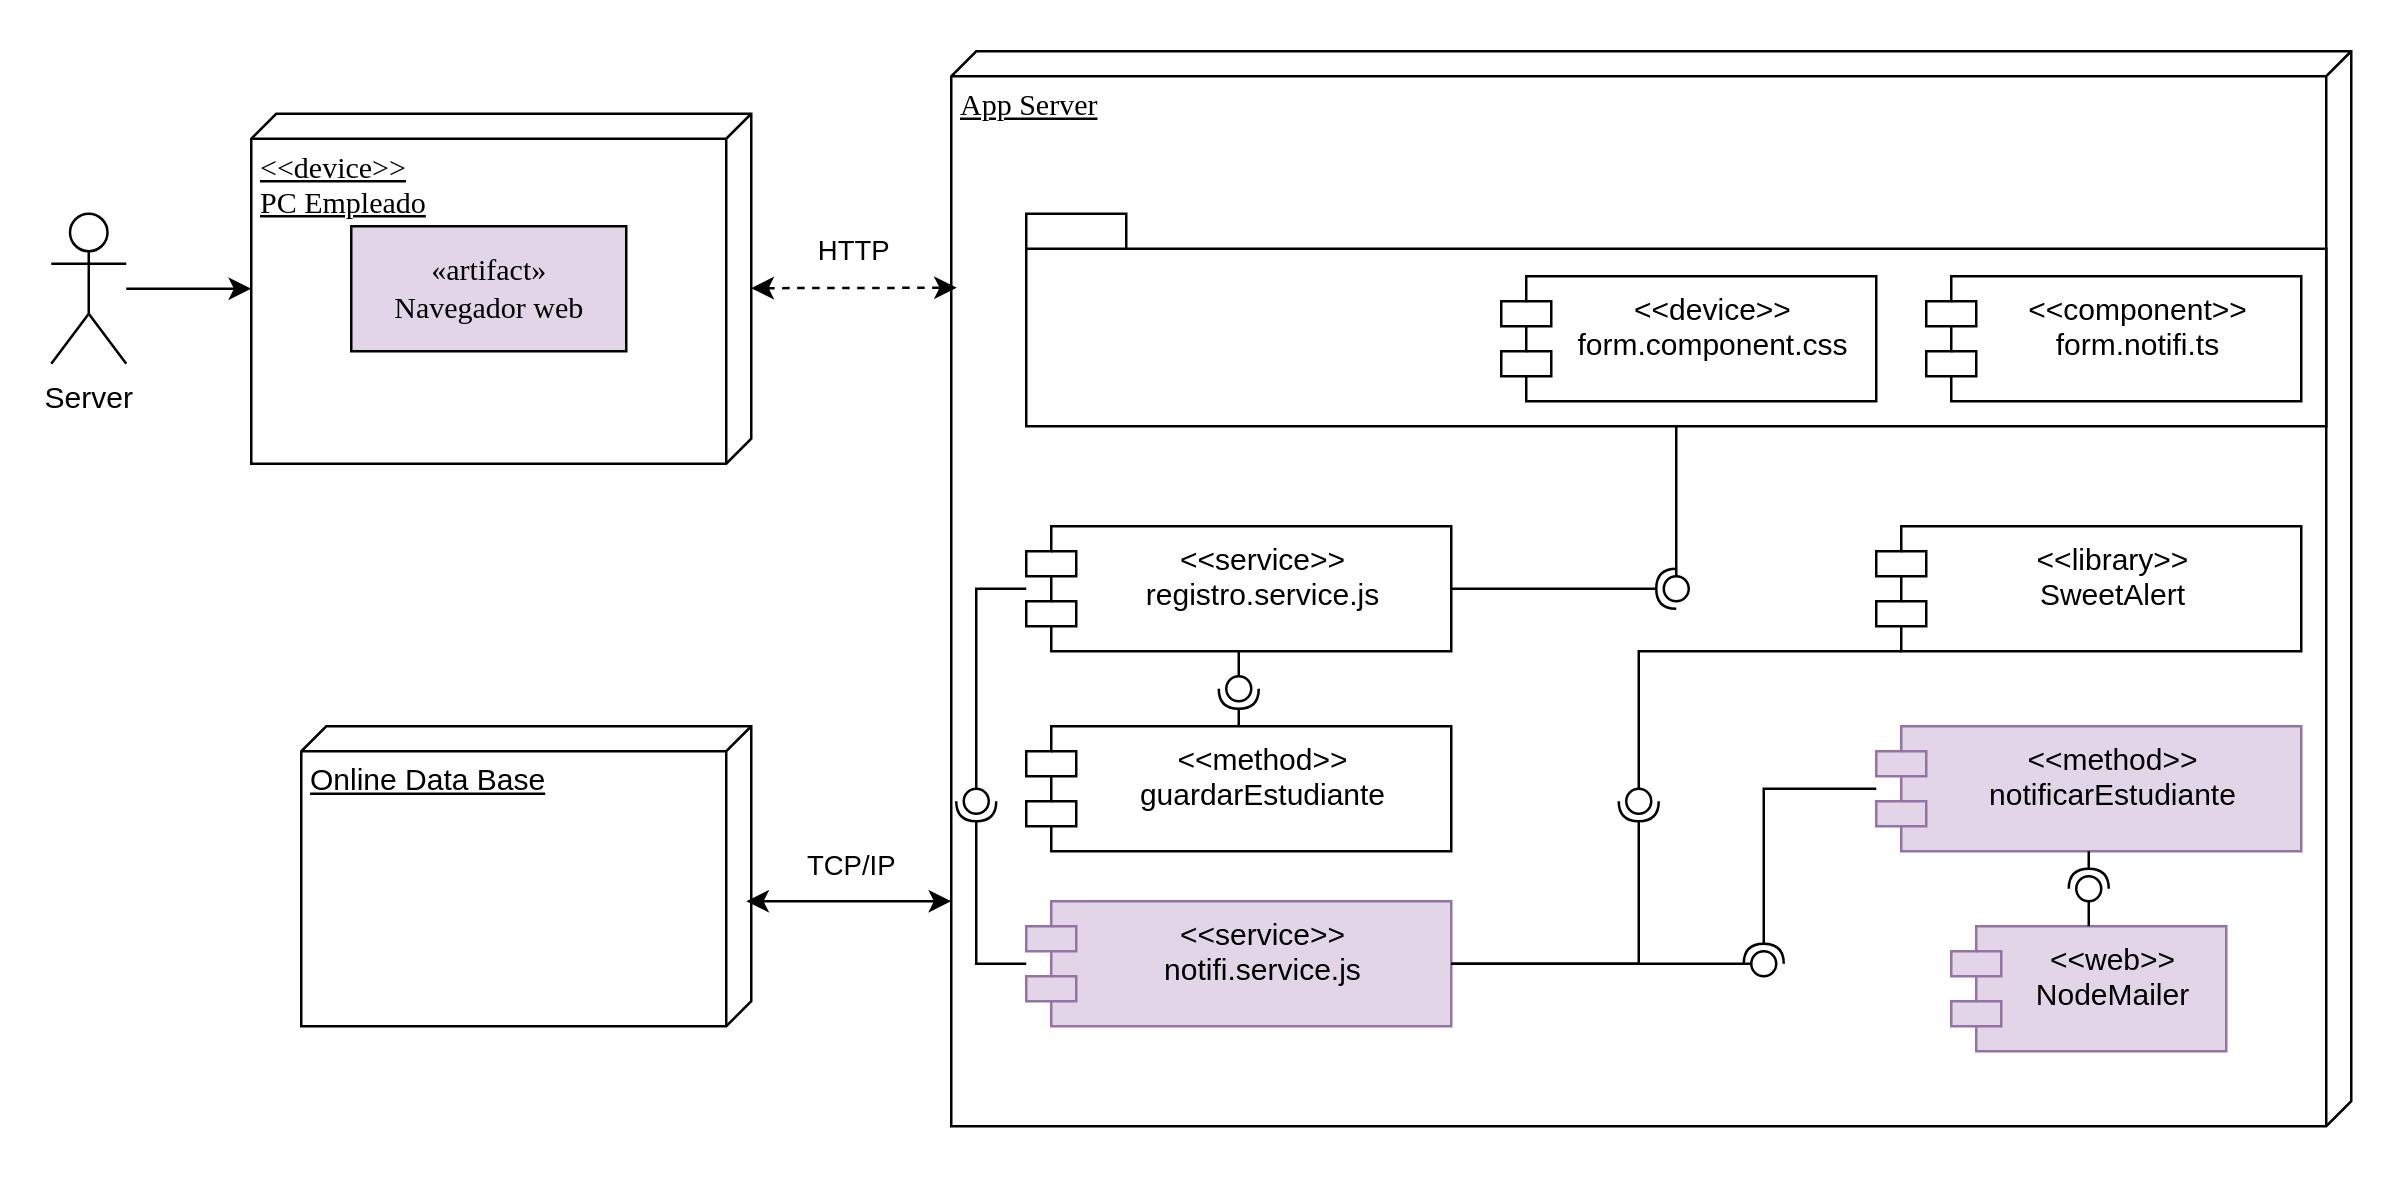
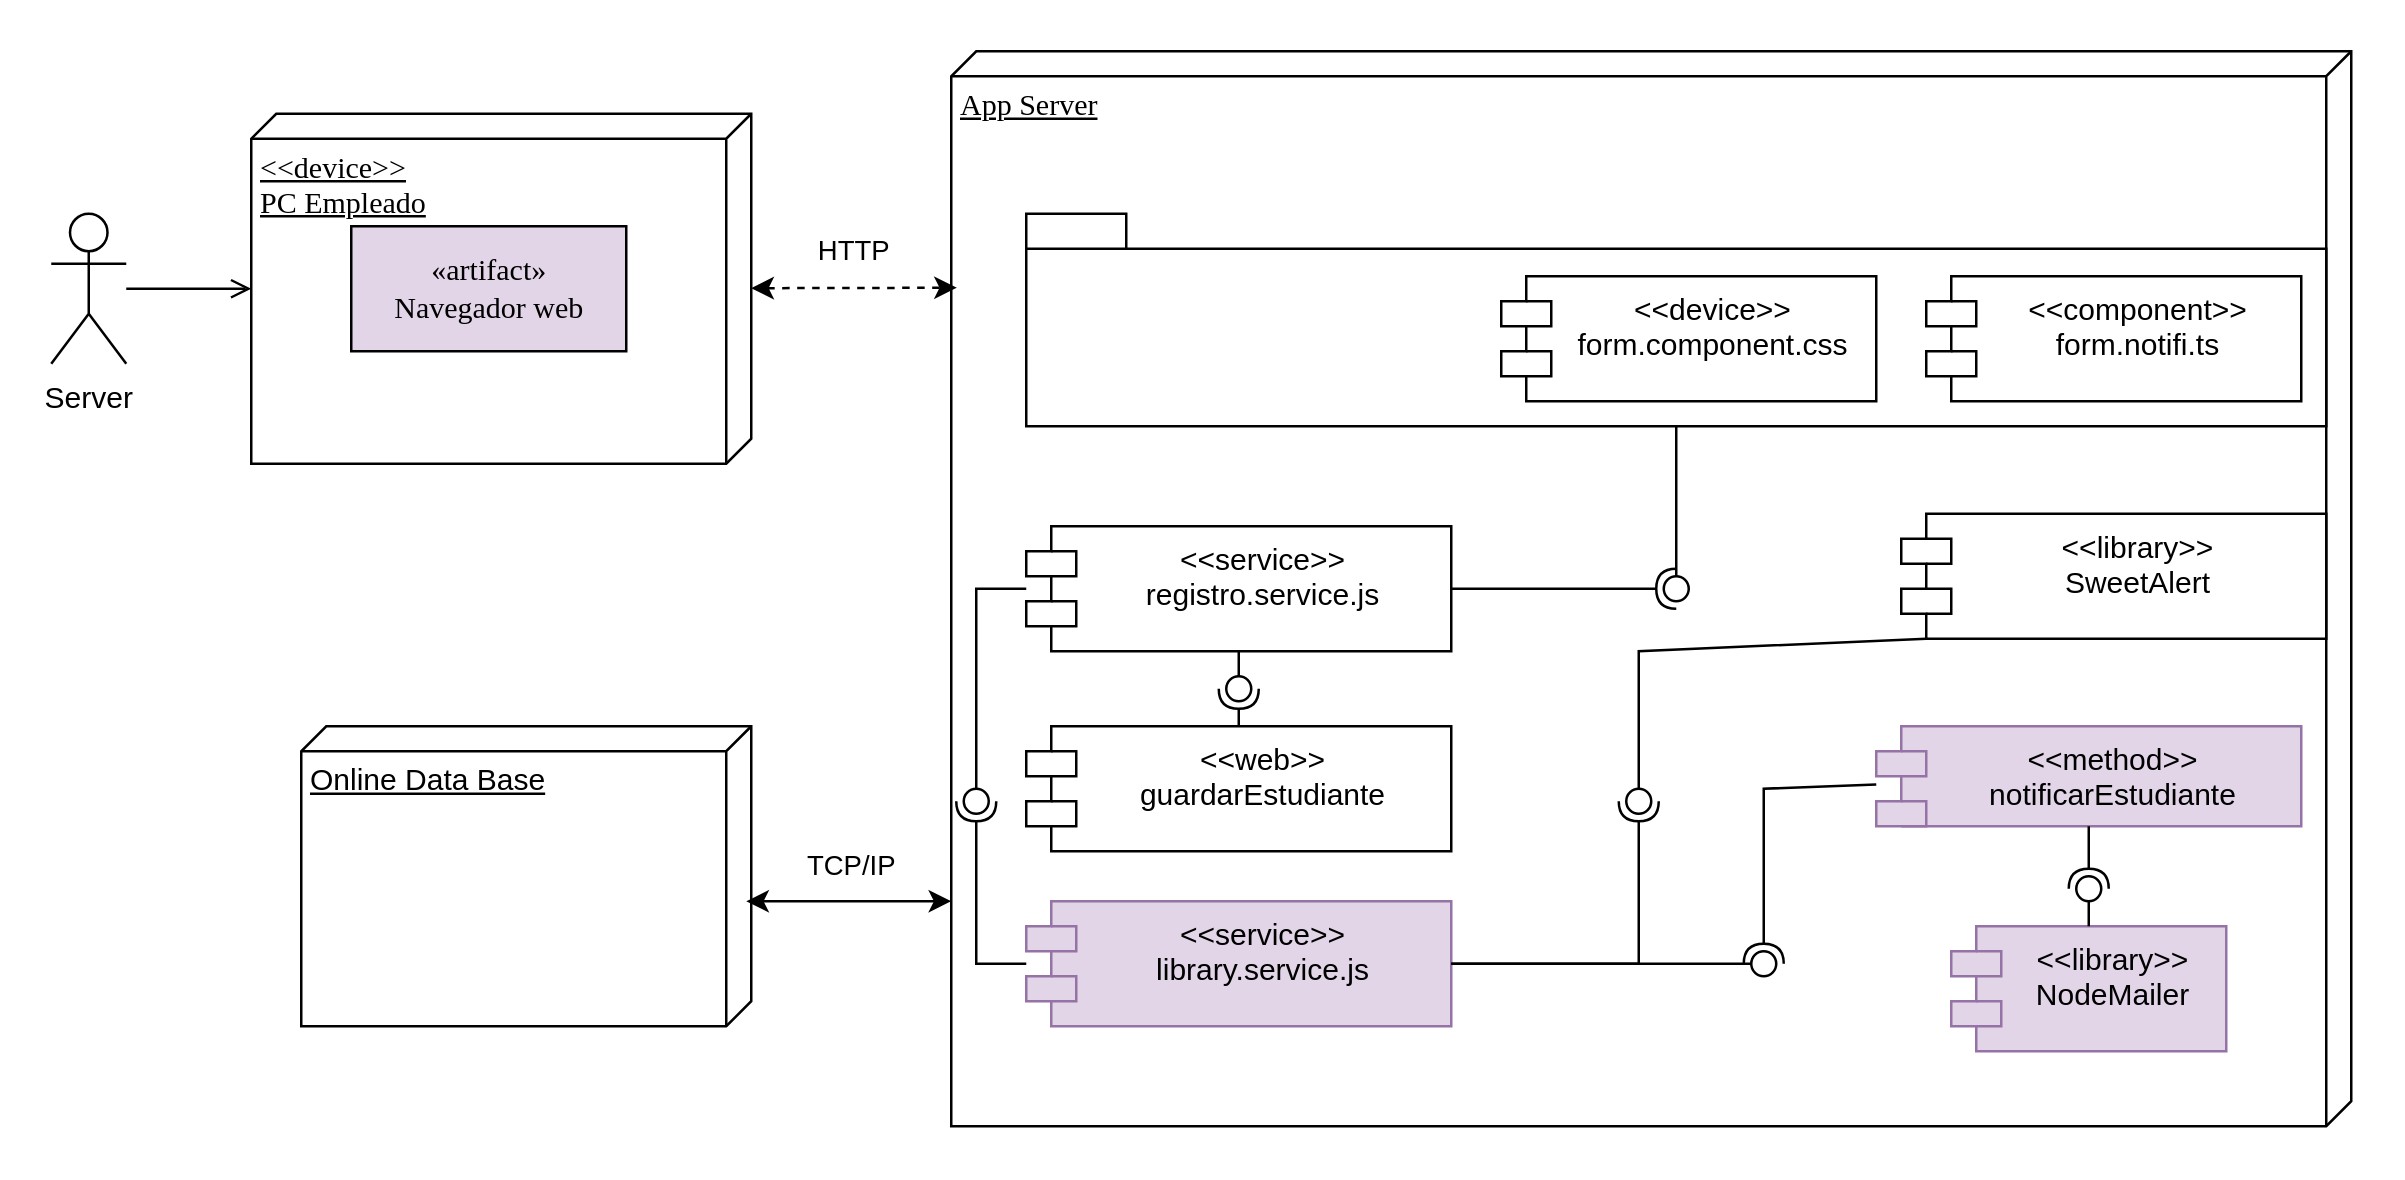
(233, 289) -> (237, 289)
(2089, 589) -> (2114, 576)
(1264, 780) -> (1264, 780)
(2089, 789) -> (2089, 776)
(1264, 955) -> (1264, 955)
(2114, 980) -> (2114, 980)
